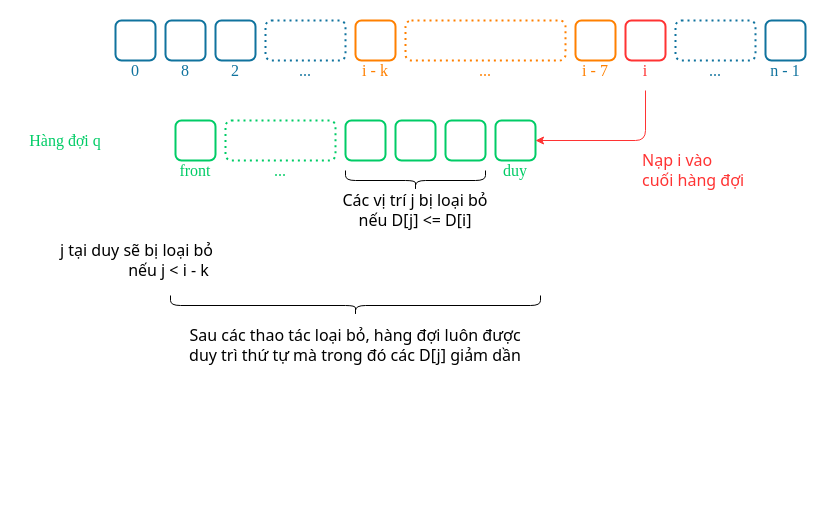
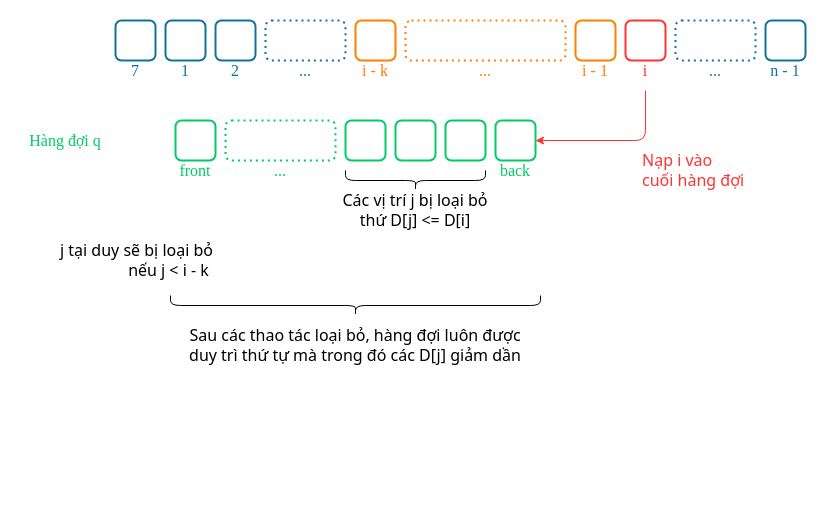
(136, 71) -> (136, 71)
(186, 71) -> (186, 71)
(596, 71) -> (596, 71)
(516, 171) -> (516, 171)
(416, 211) -> (416, 211)
